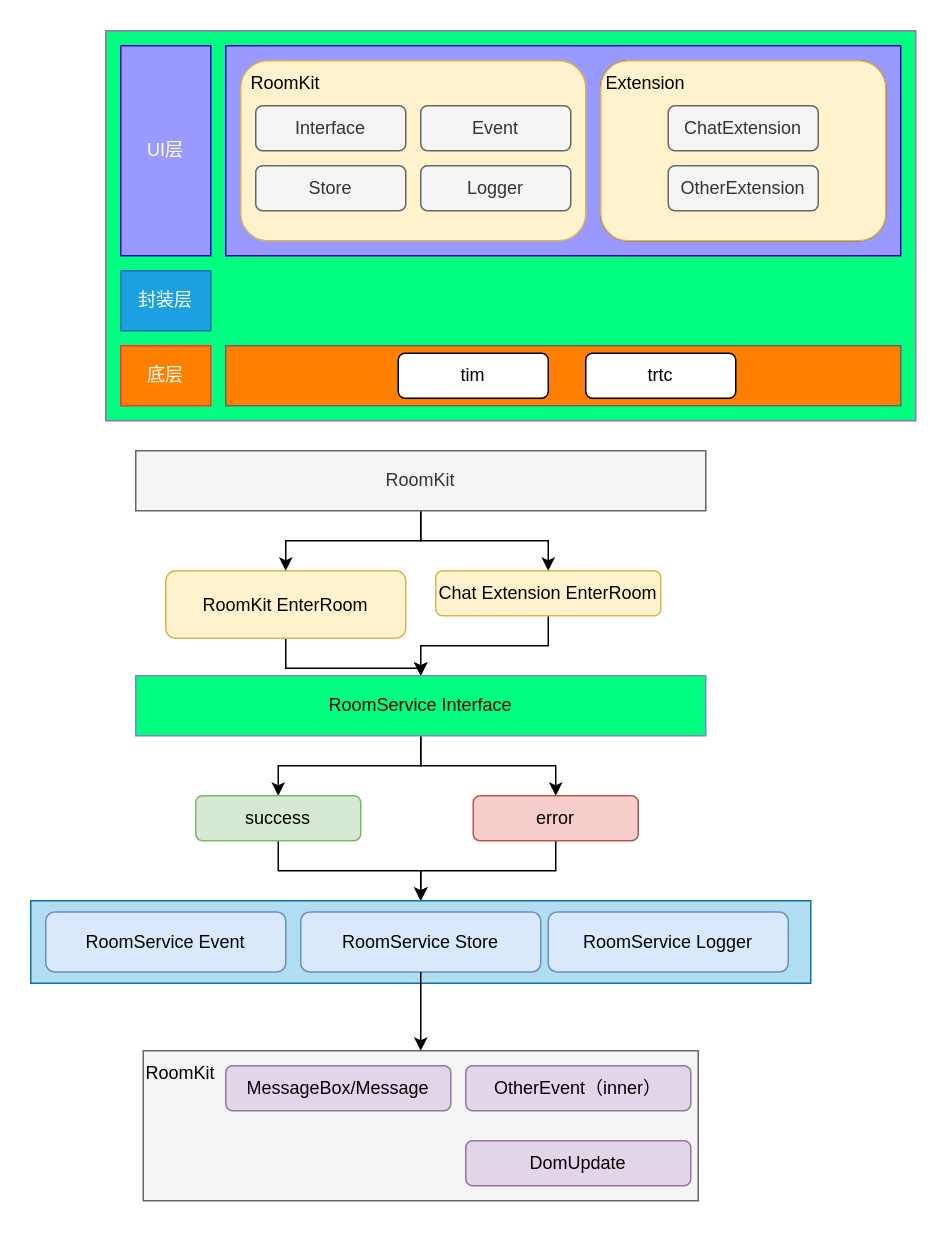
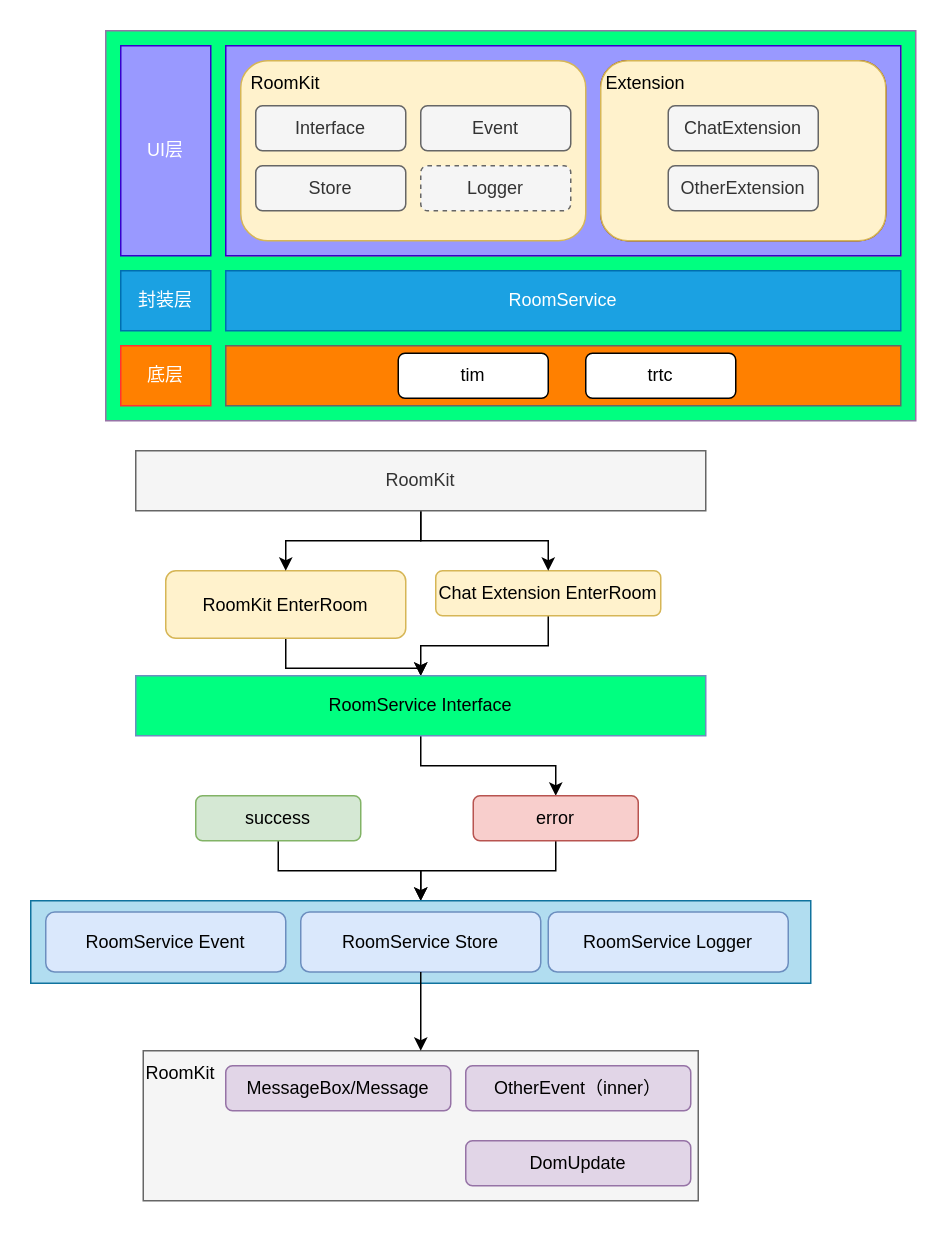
(496, 188) -> (496, 188)
none -> (563, 301)
(338, 766) -> none
